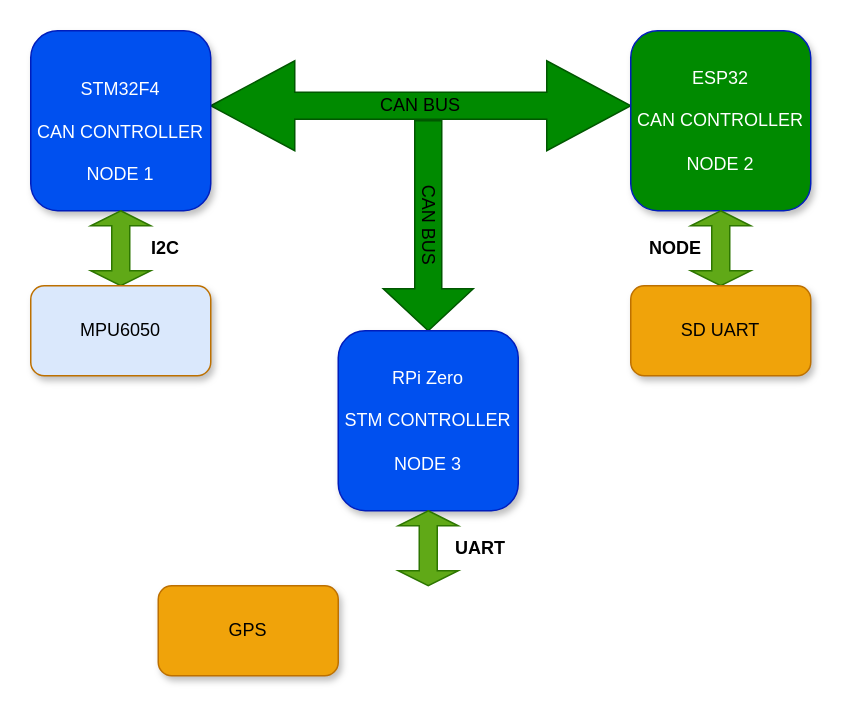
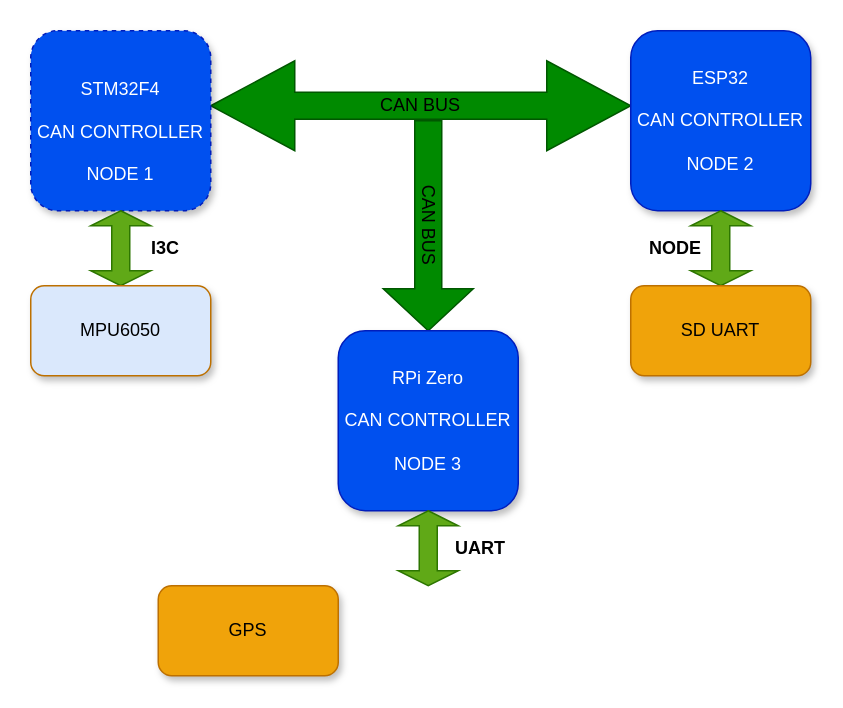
(121, 121) -> (121, 121)
(721, 121) -> (721, 121)
(166, 248) -> (166, 248)
(428, 421) -> (428, 421)
